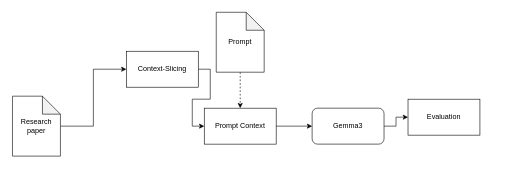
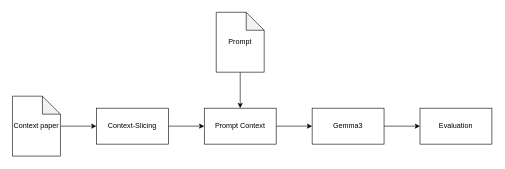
(162, 69) -> (132, 126)
(240, 88) -> (240, 88)
(444, 117) -> (456, 126)
(36, 126) -> (36, 126)
(348, 126) -> (348, 126)
